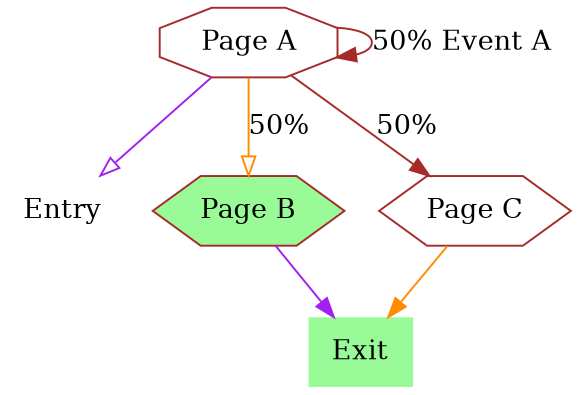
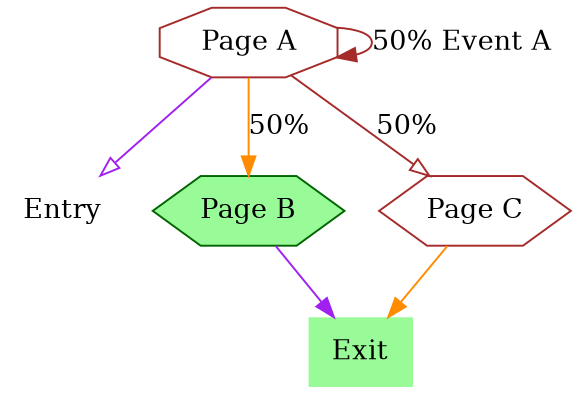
(249, 117) -> (249, 117)
(352, 120) -> (352, 120)
(249, 211) -> (249, 211)
